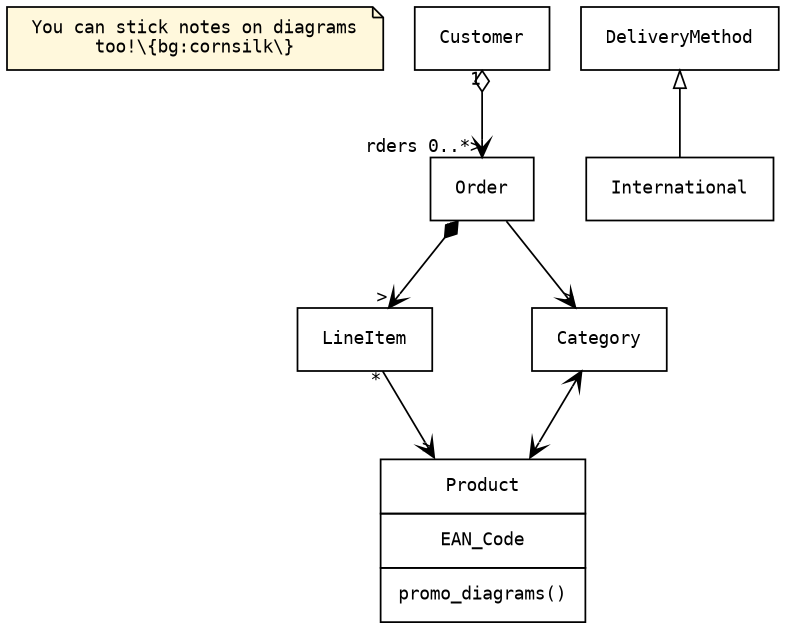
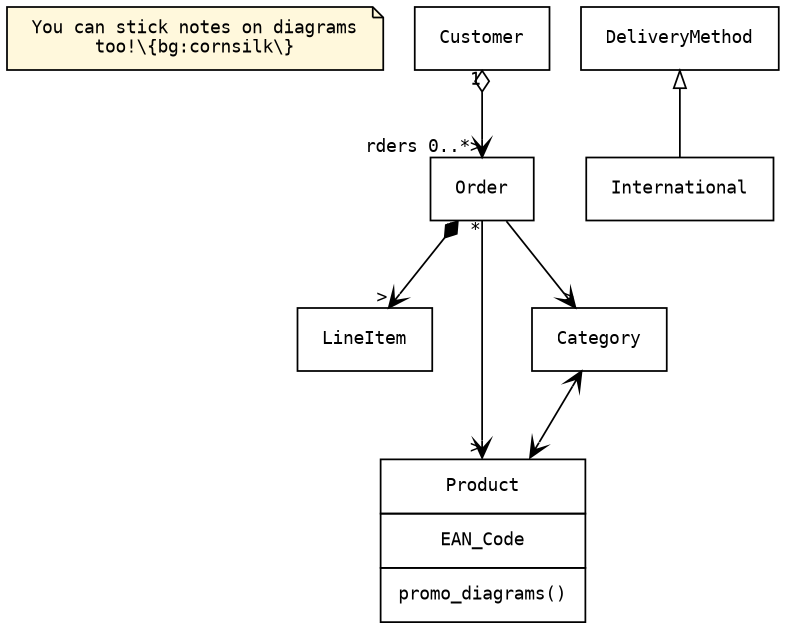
(404, 407) -> (482, 331)
